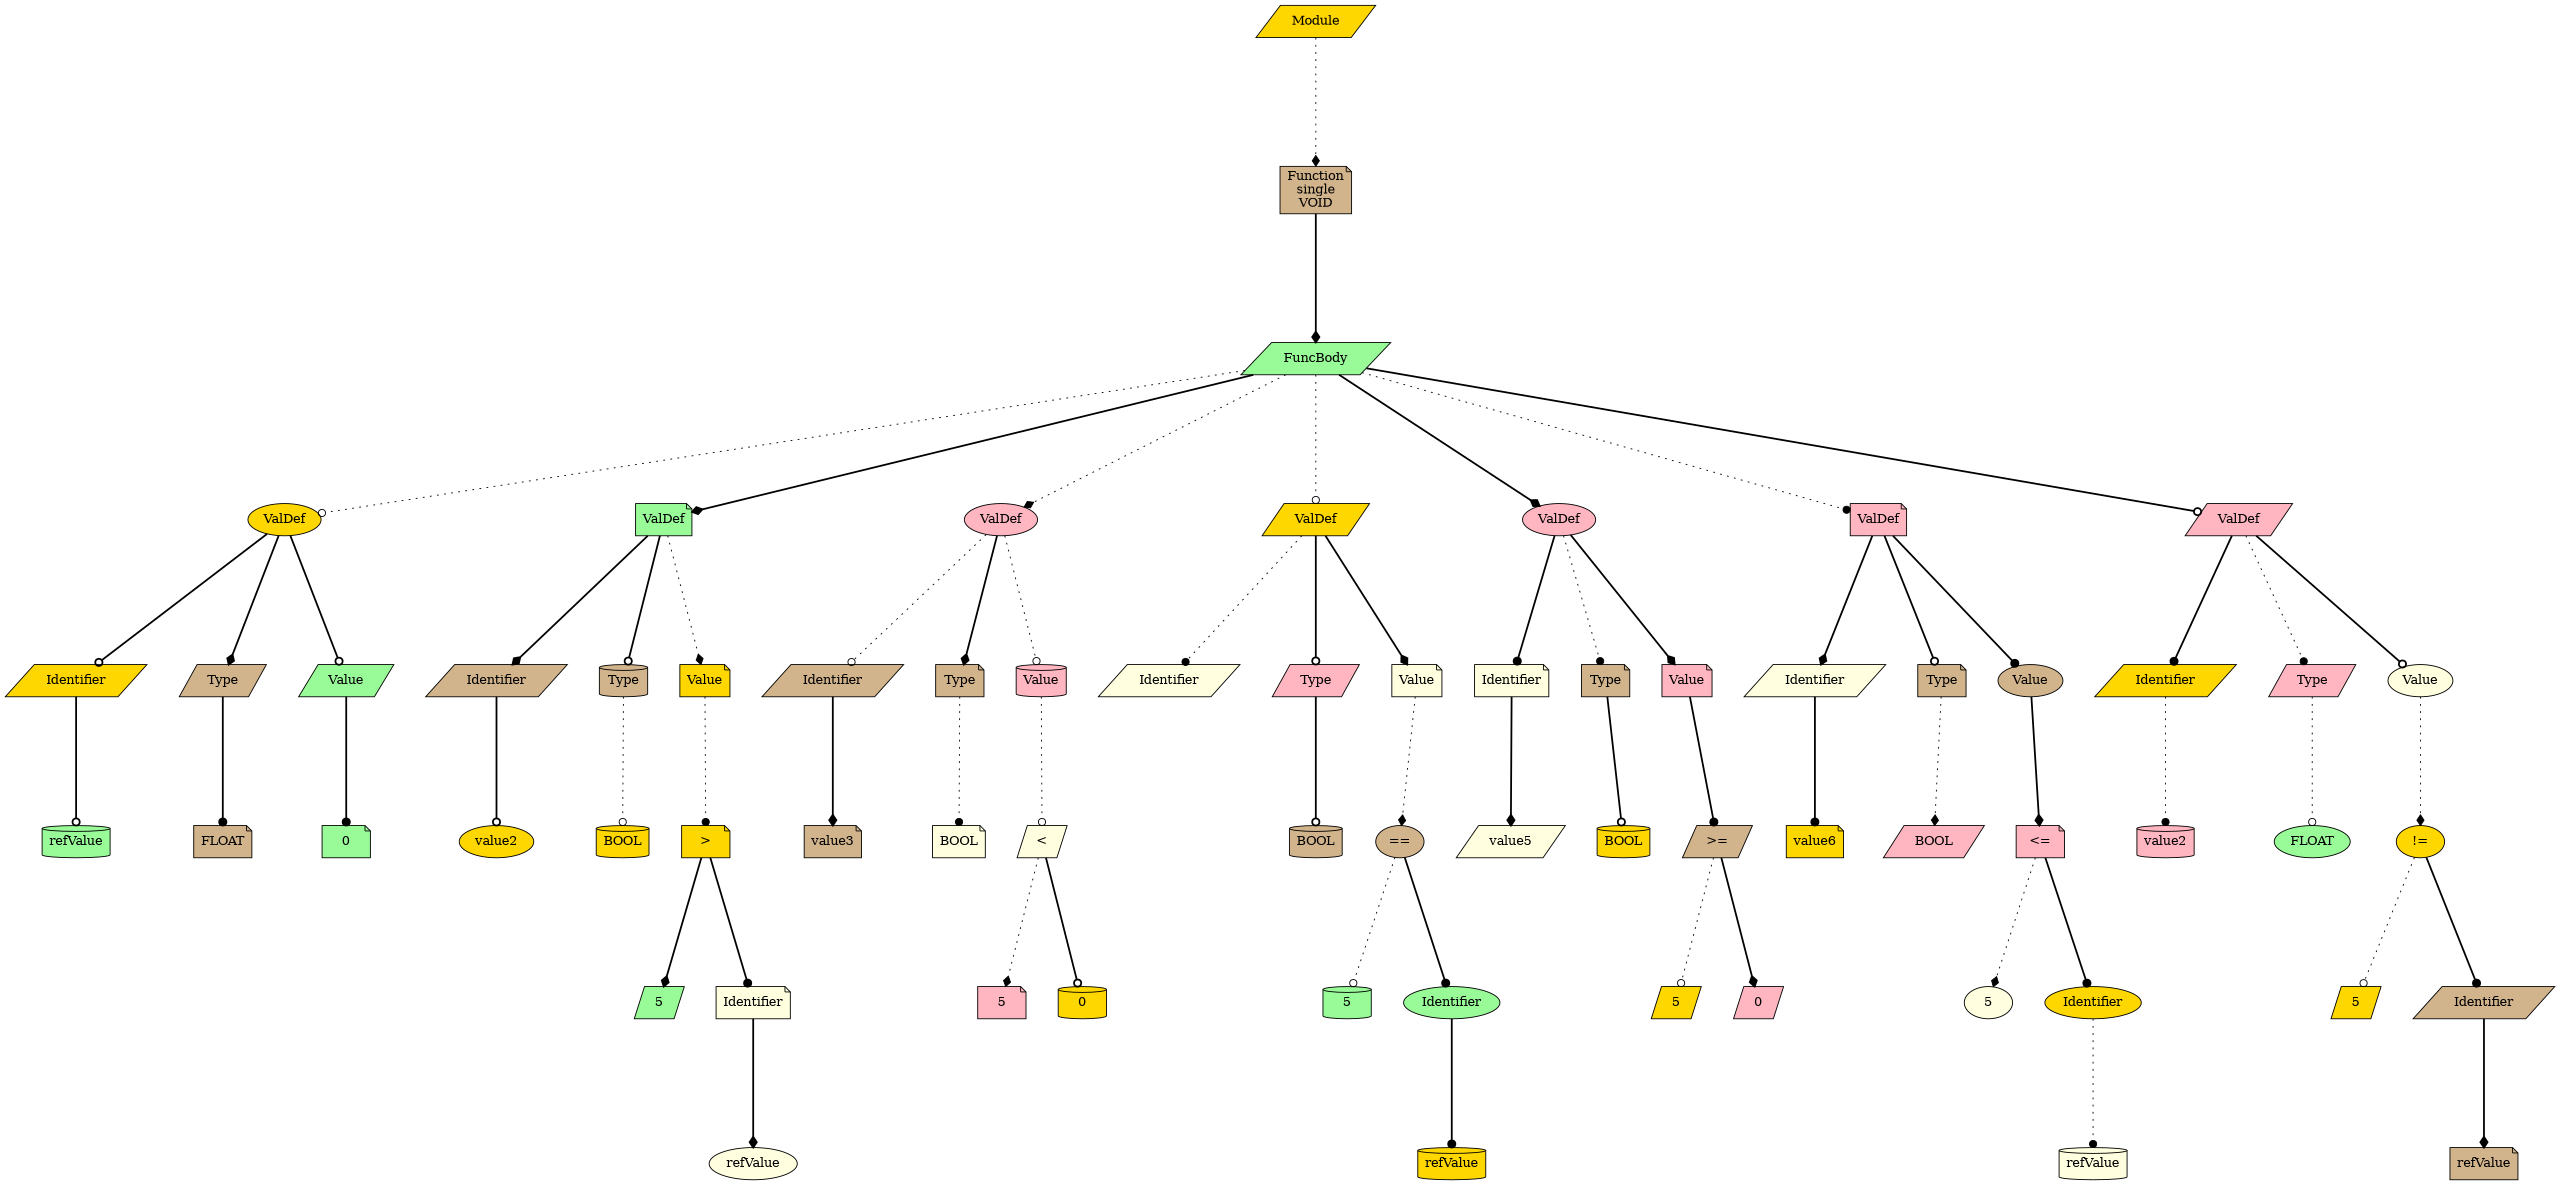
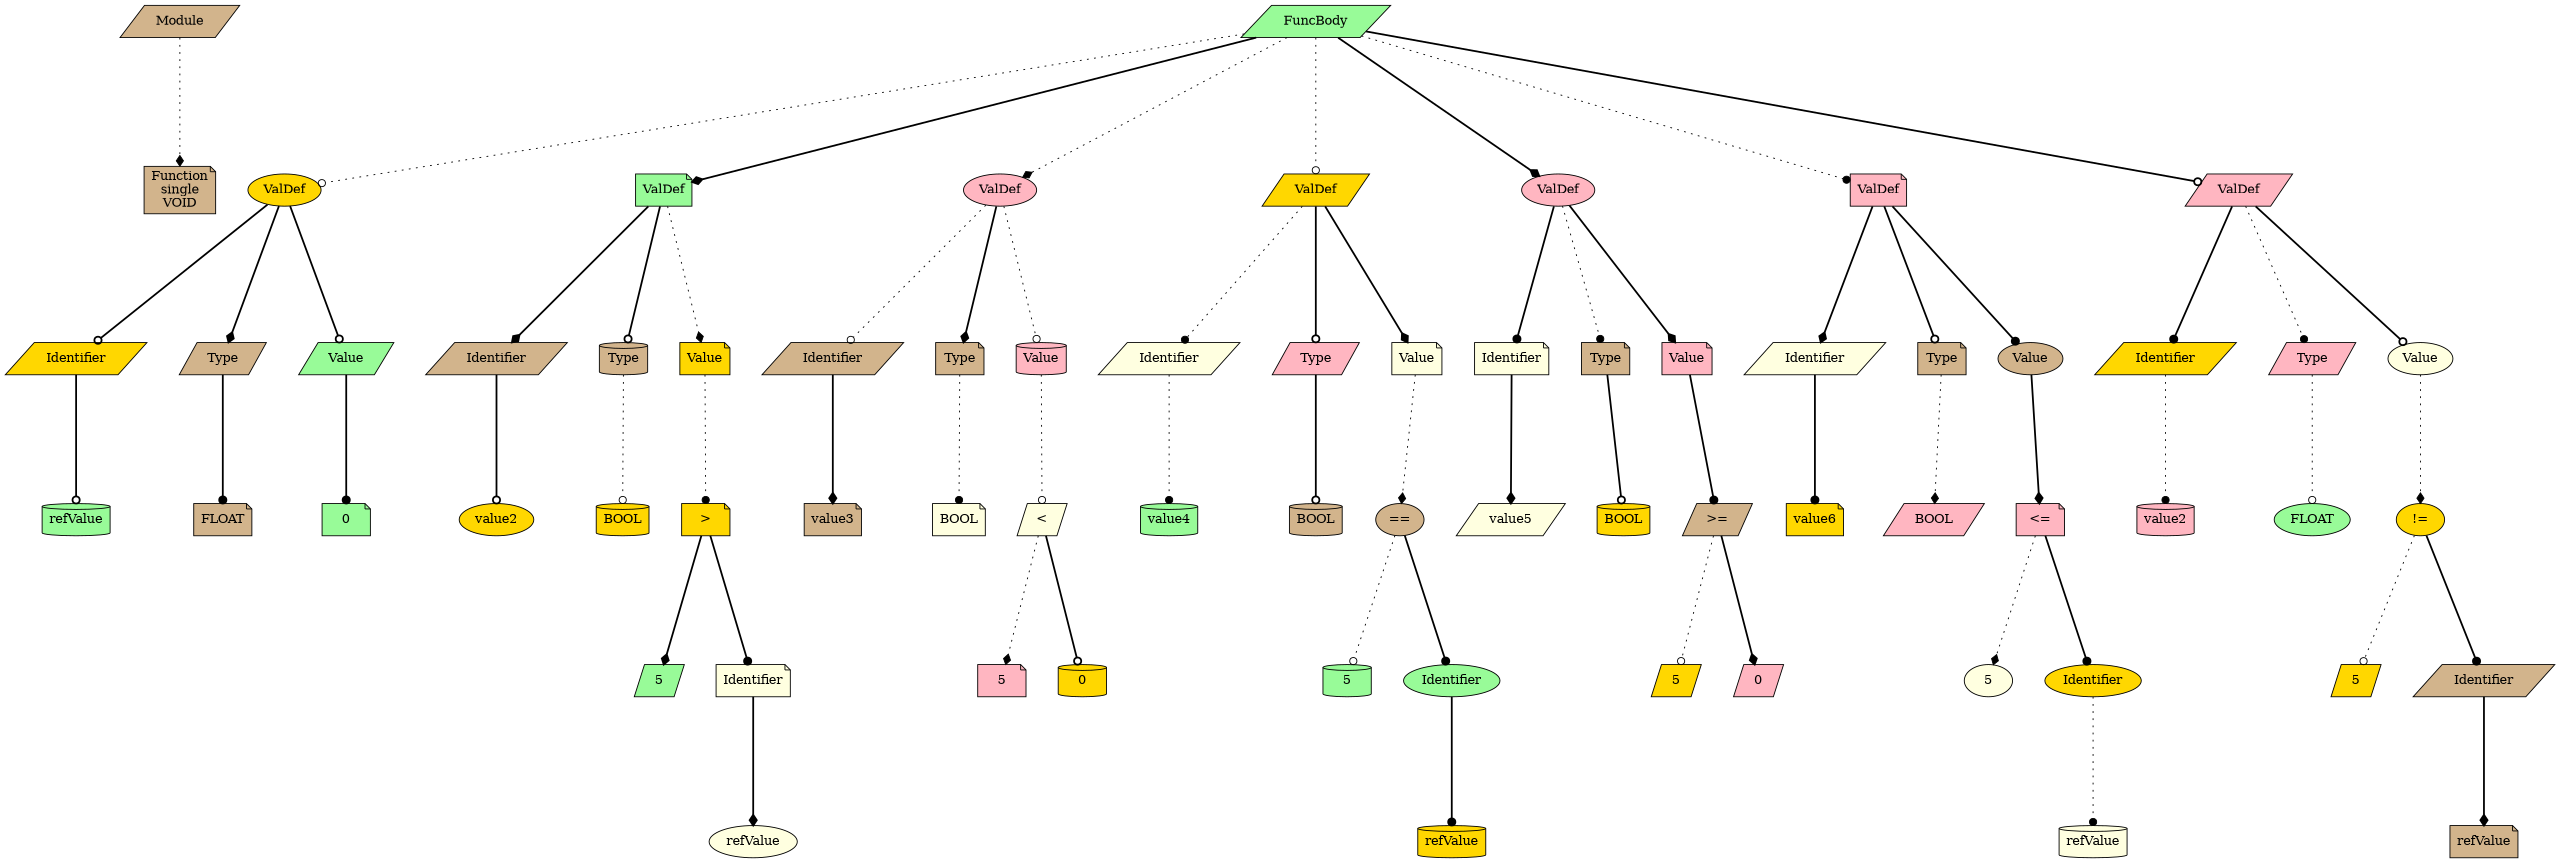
(1316, 21) -> (180, 21)
(1316, 273) -> none
none -> (1169, 520)
